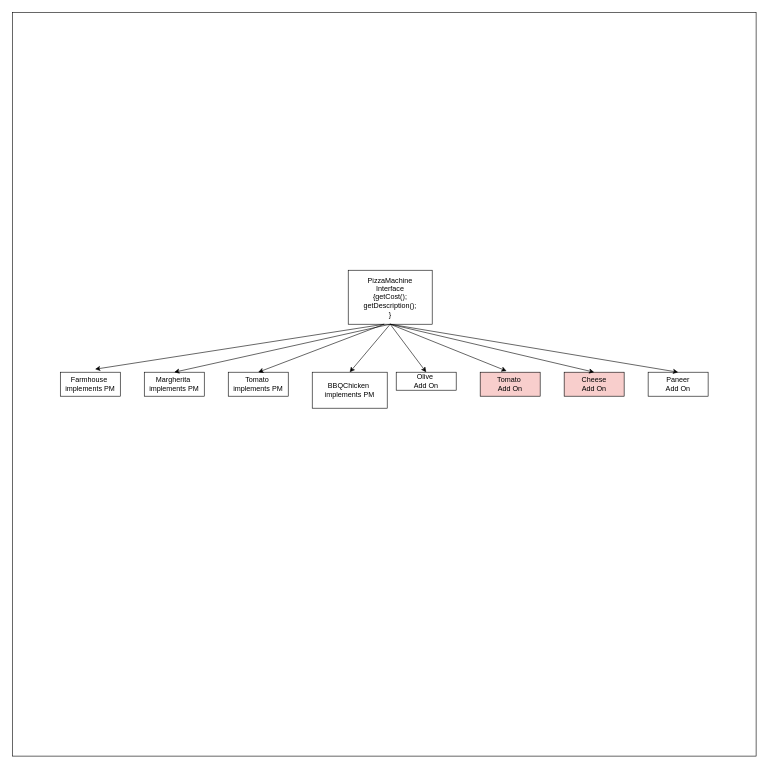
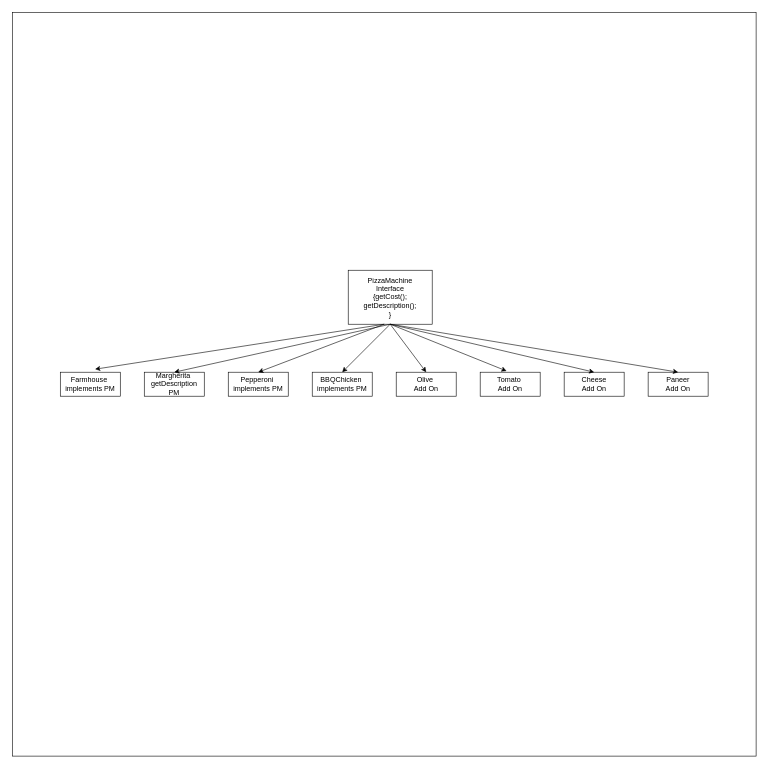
(426, 381) -> (426, 384)
(174, 384) -> (174, 384)
(258, 384) -> (258, 384)
(510, 384) -> (510, 384)
(594, 384) -> (594, 384)
(350, 390) -> (342, 384)
